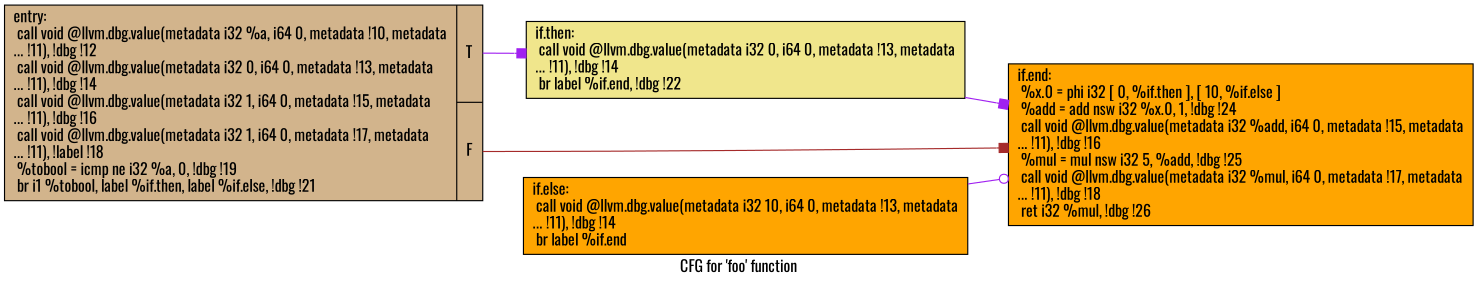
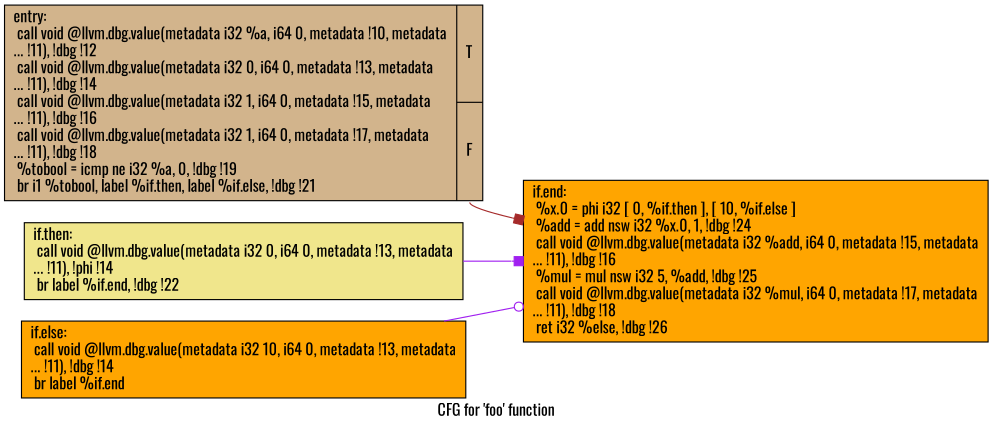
(499, 53) -> none
(577, 68) -> (73, 269)
(59, 153) -> (55, 153)
(1084, 212) -> (600, 328)
